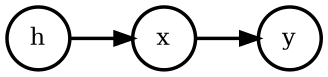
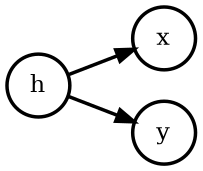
(218, 38) -> (93, 106)
